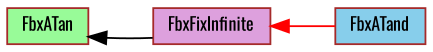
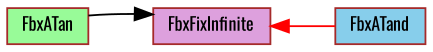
(130, 38) -> (111, 14)
